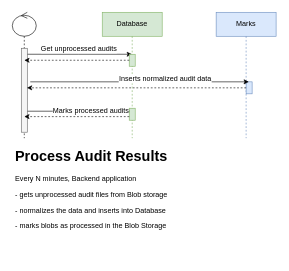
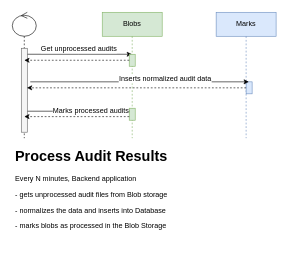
(132, 24) -> (132, 24)
